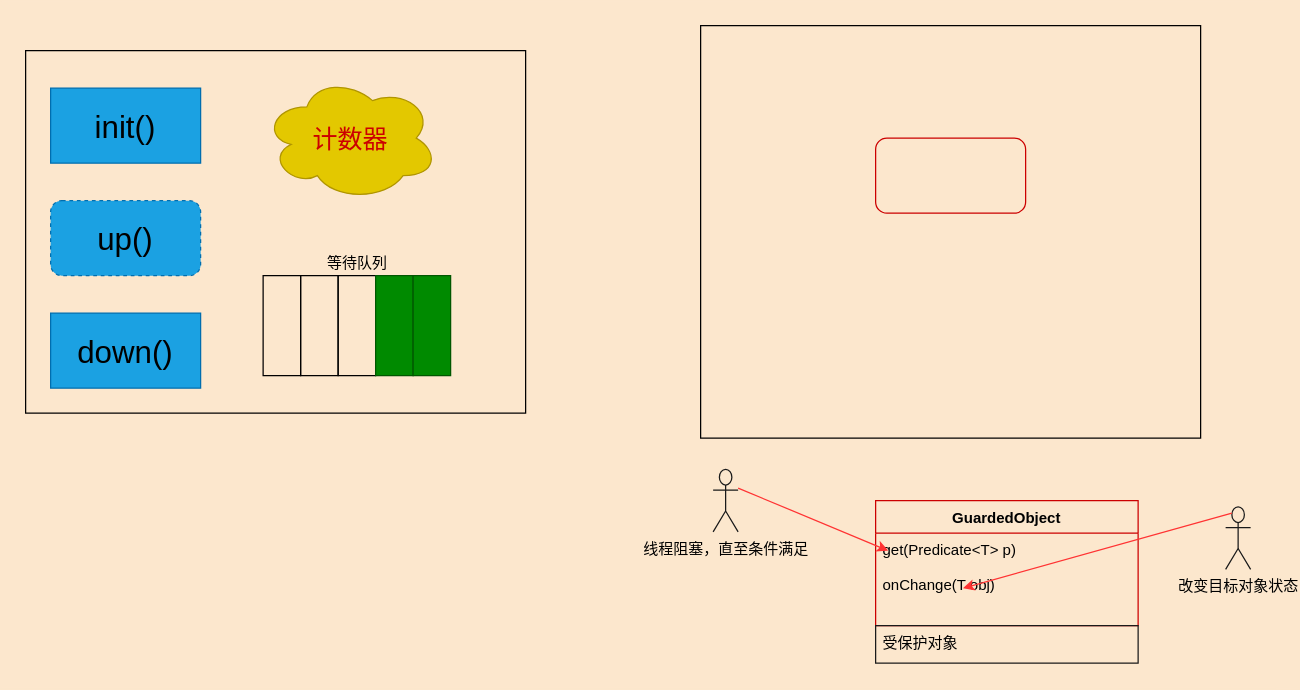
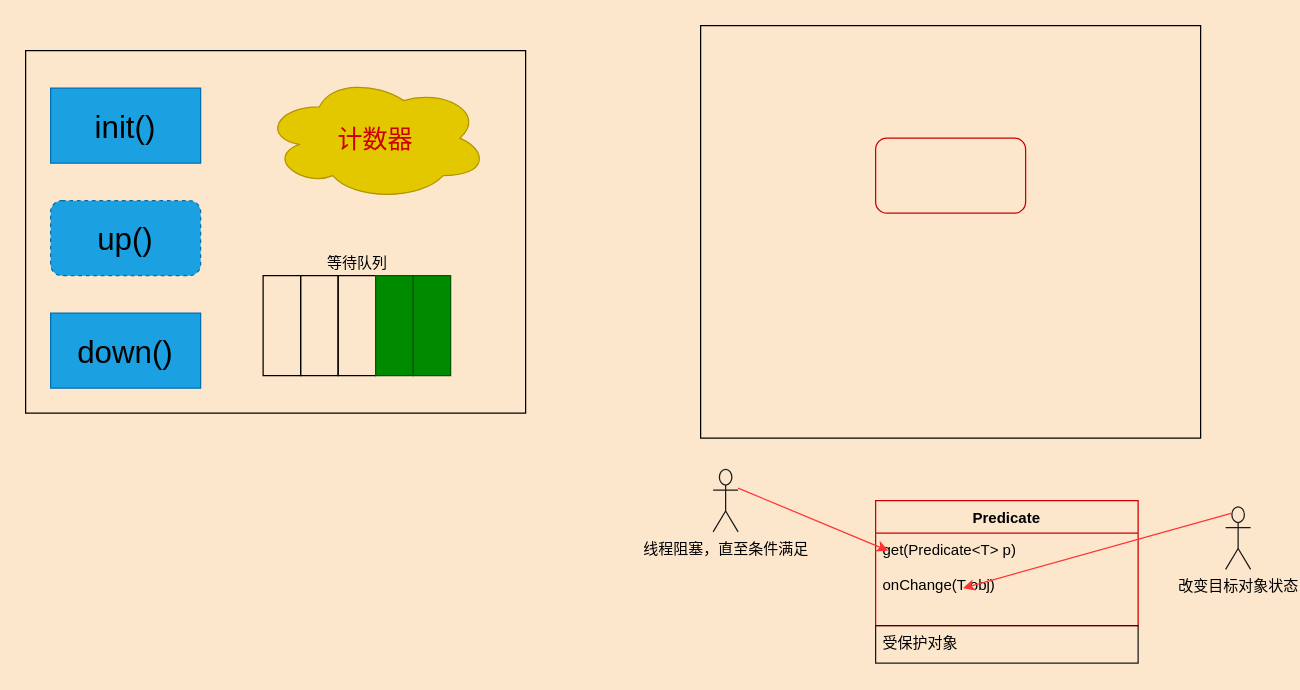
(351, 138) -> (376, 138)
(1006, 518) -> (1006, 518)
